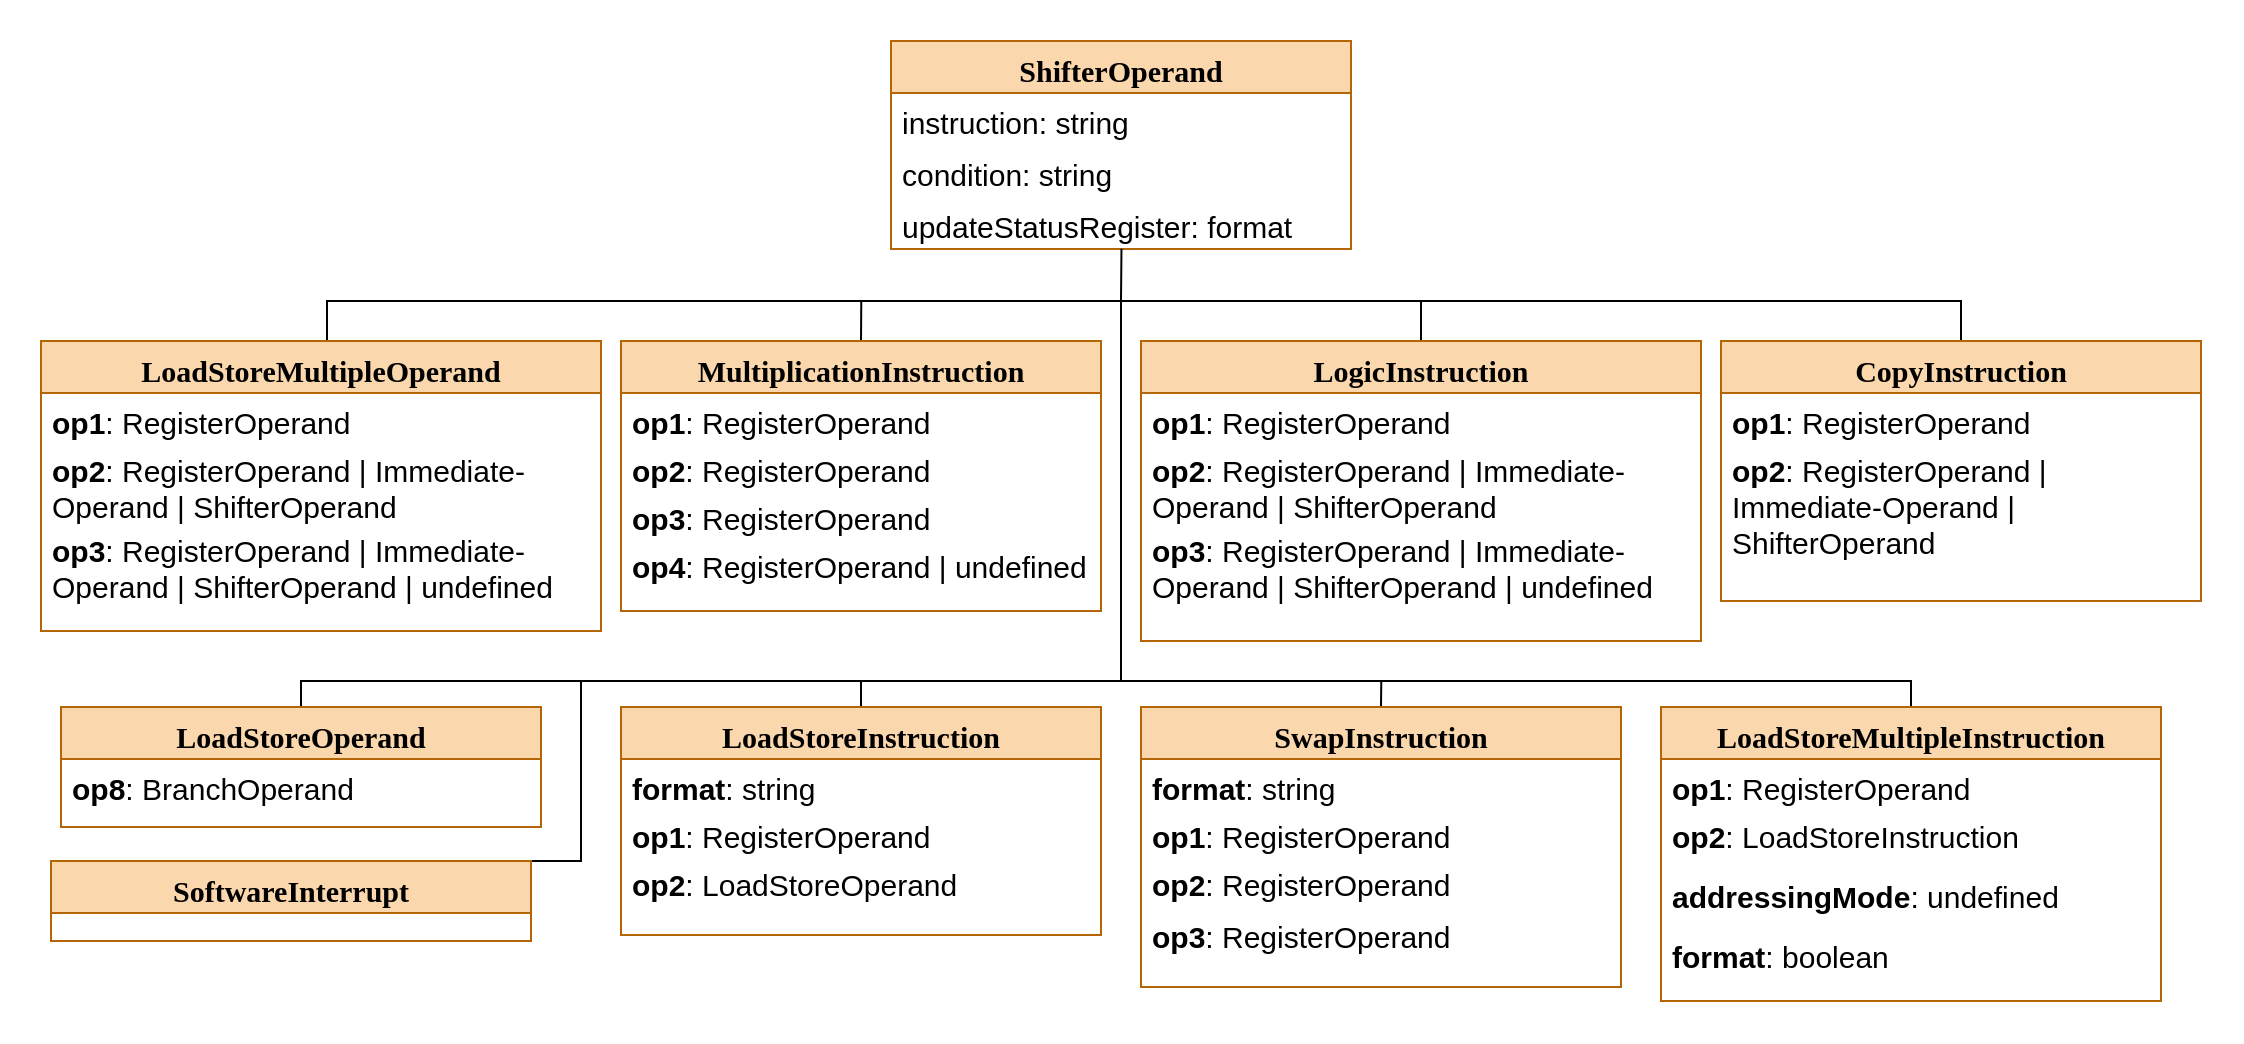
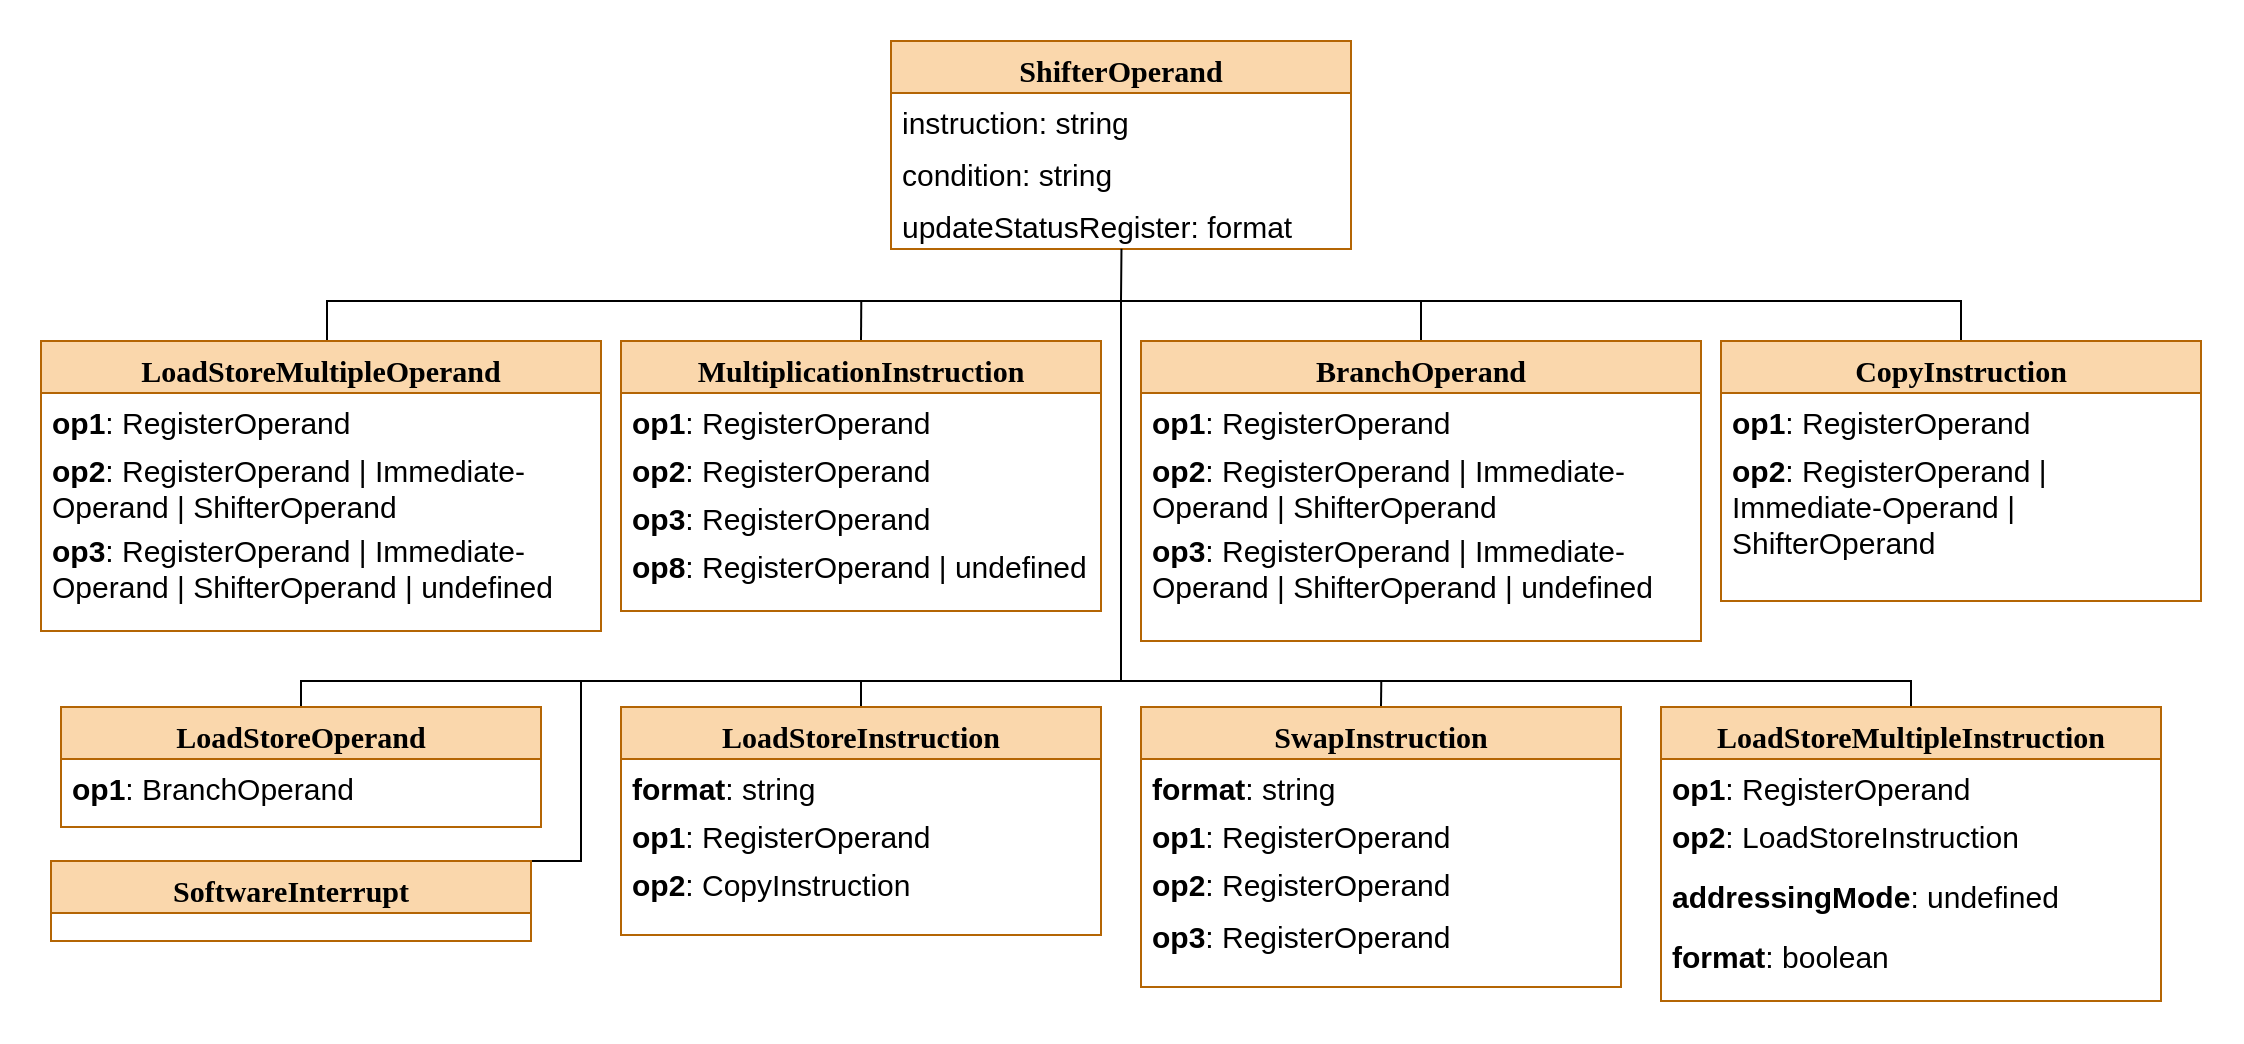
(1422, 373) -> (1422, 373)
(863, 587) -> (863, 587)
(216, 791) -> (216, 791)
(802, 887) -> (789, 887)
